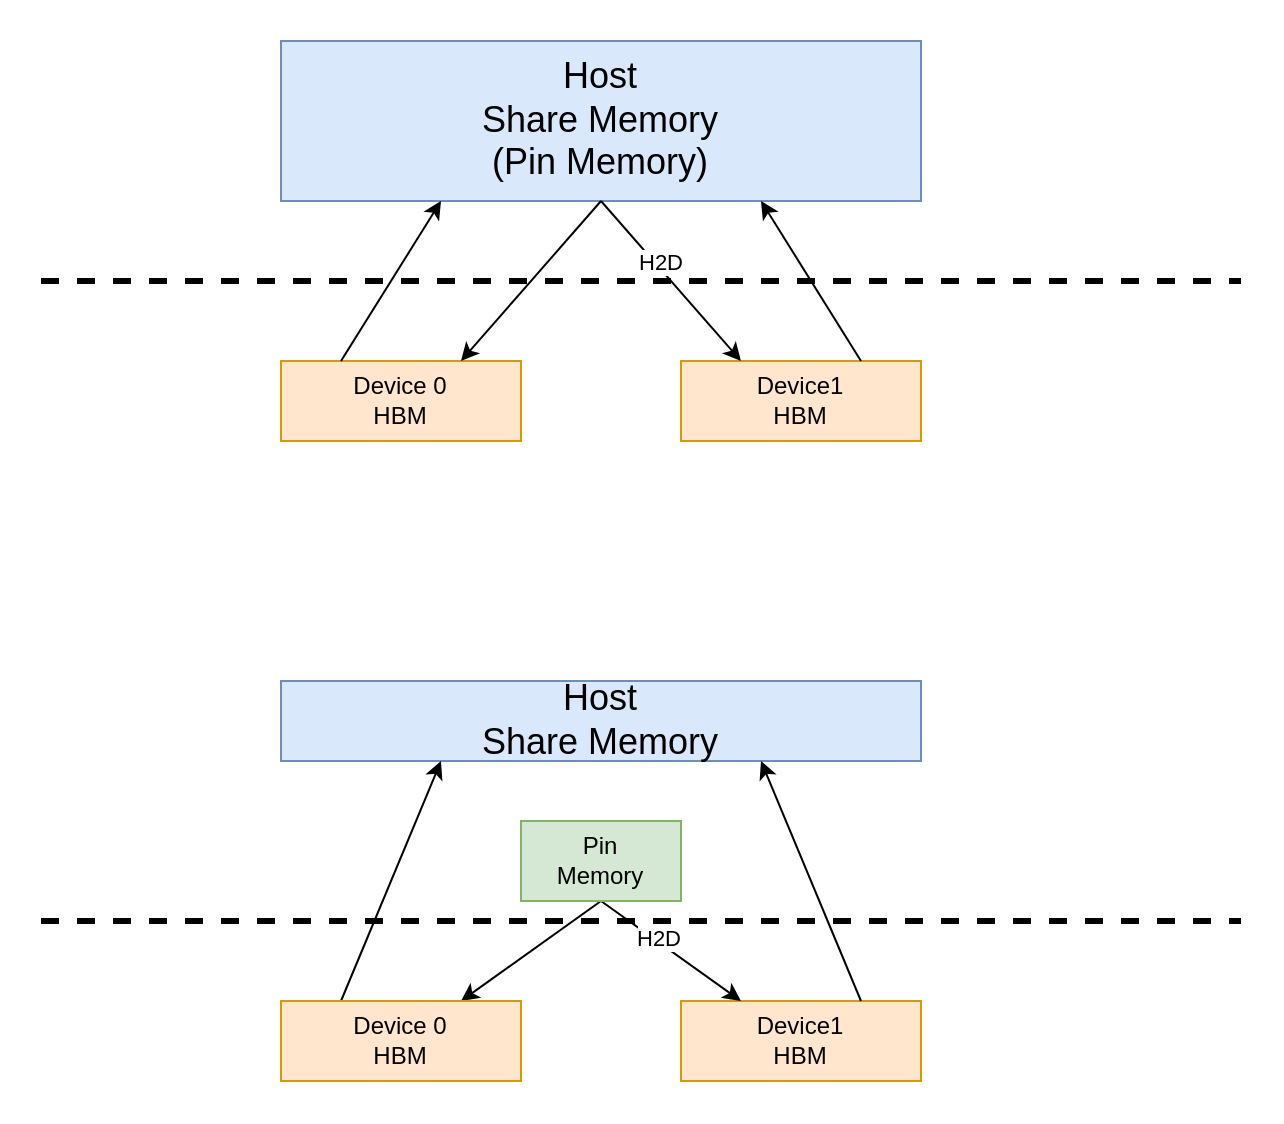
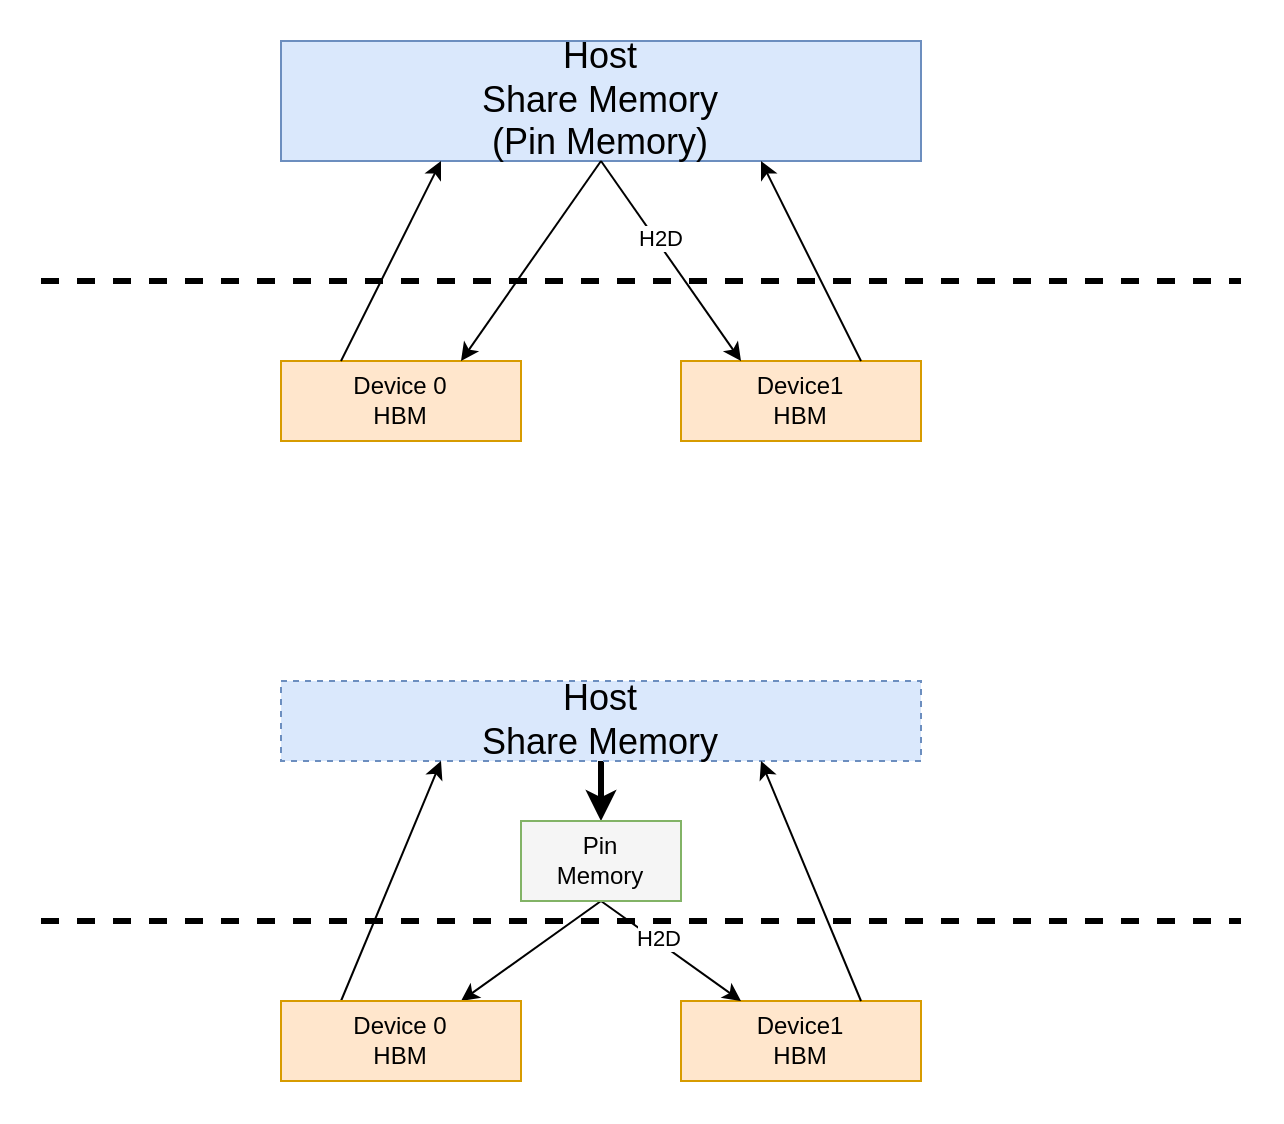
(601, 121) -> (601, 101)
(601, 721) -> (601, 721)
none -> (601, 800)
(601, 861) -> (601, 861)
